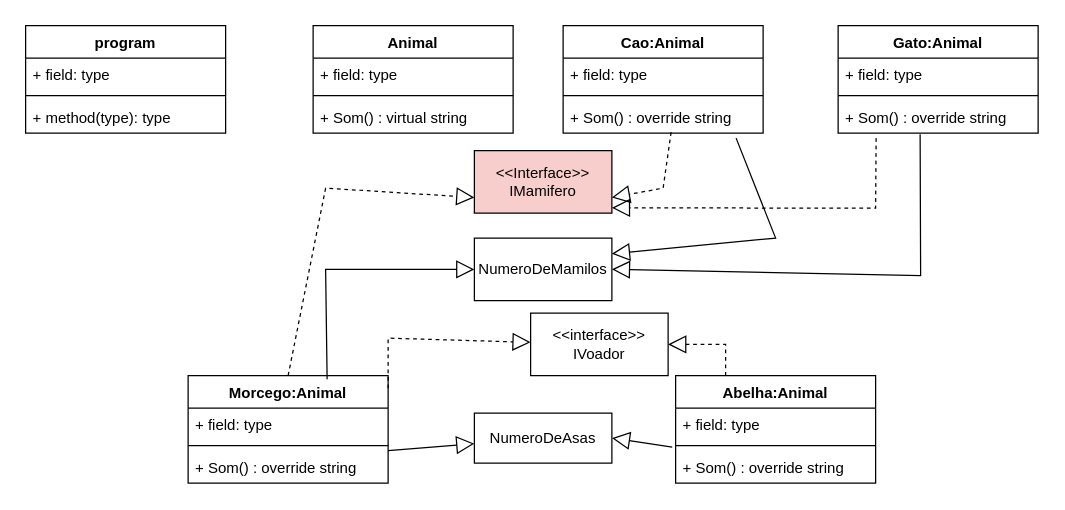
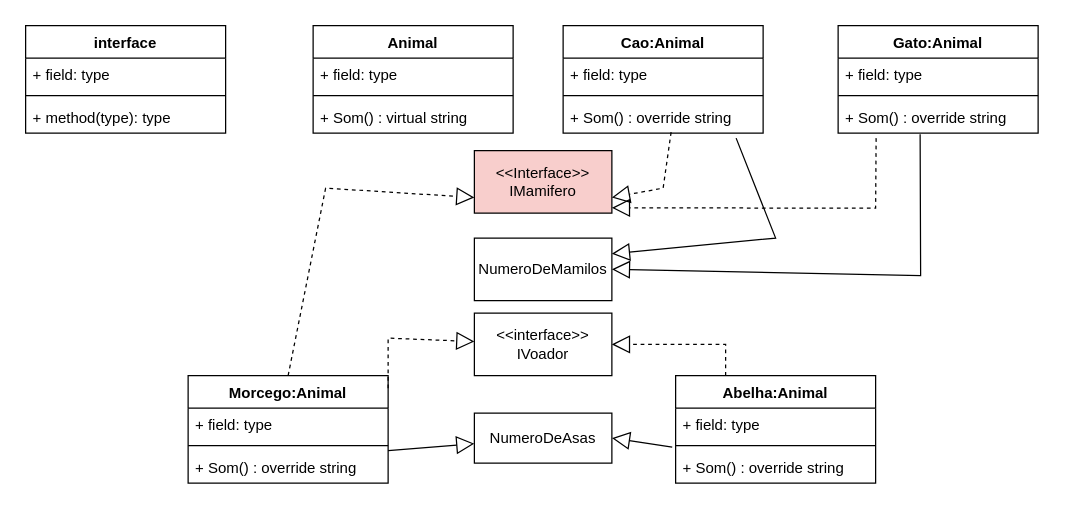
(126, 43) -> (126, 43)
(337, 269) -> none
(599, 344) -> (543, 344)
